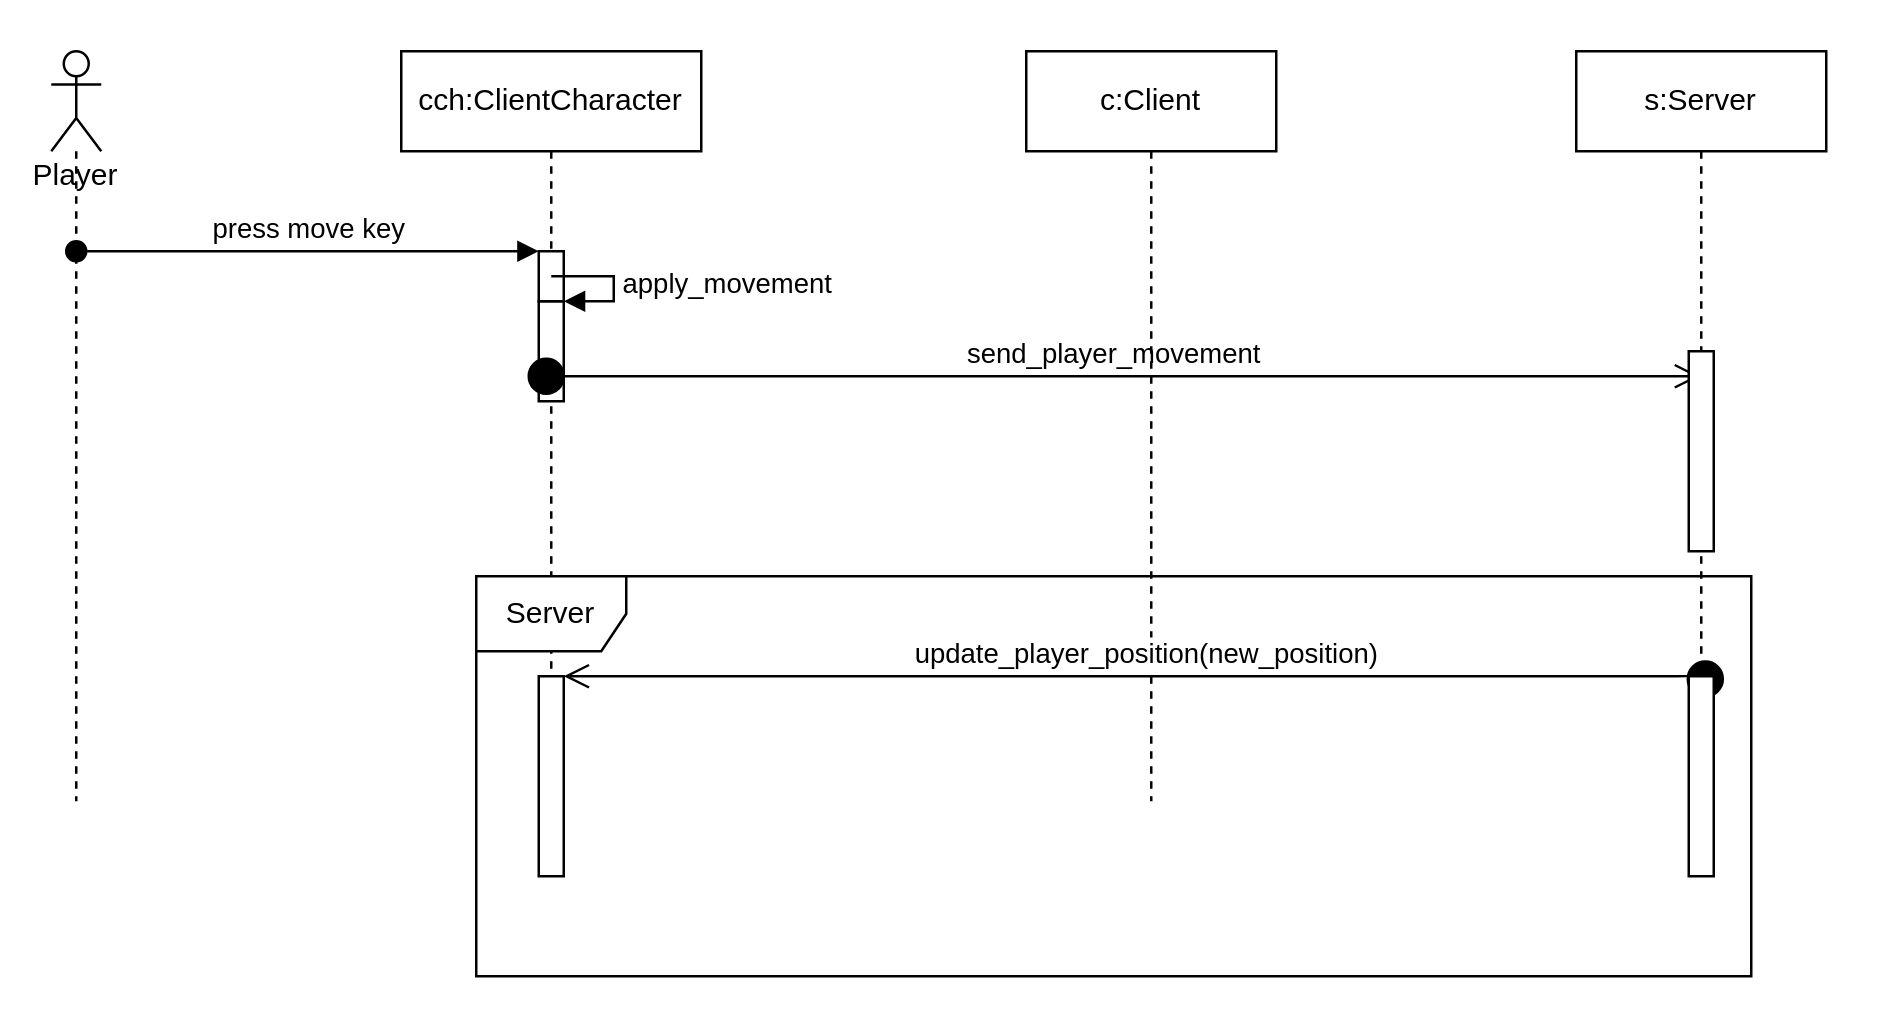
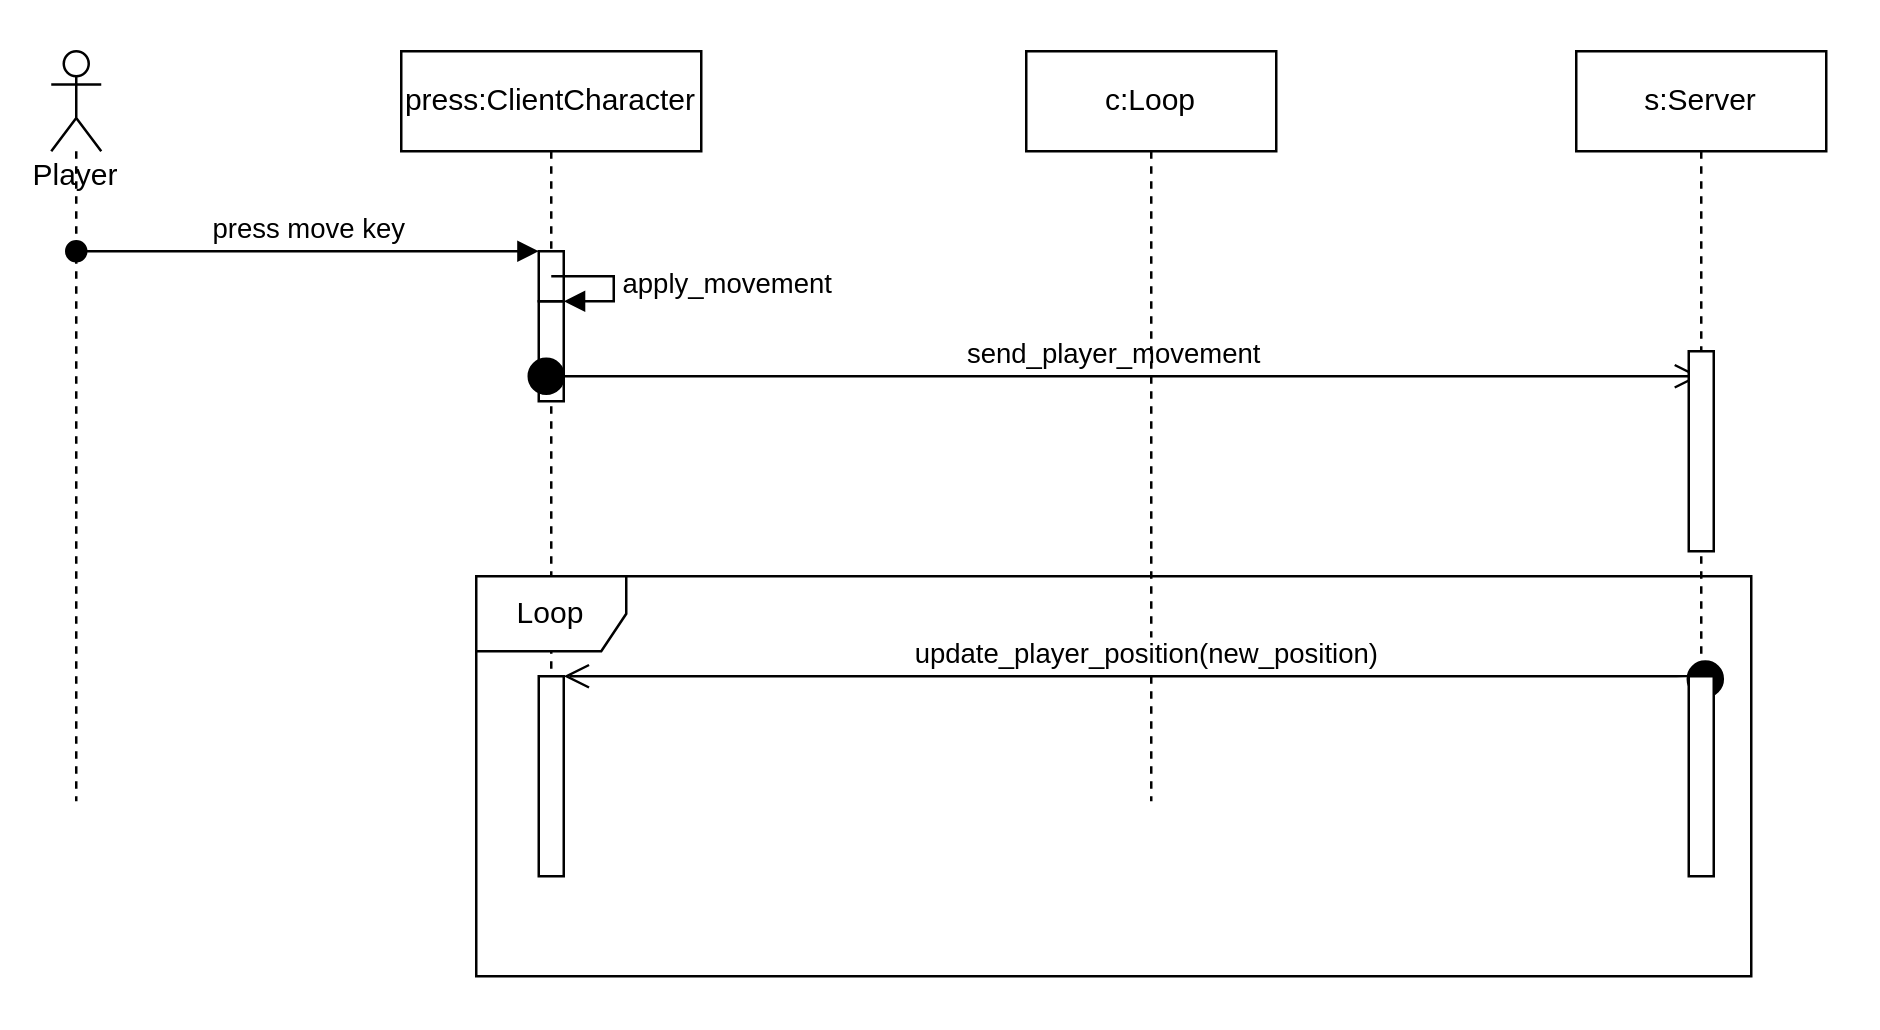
(551, 101) -> (551, 101)
(1151, 101) -> (1151, 101)
(551, 614) -> (551, 614)
